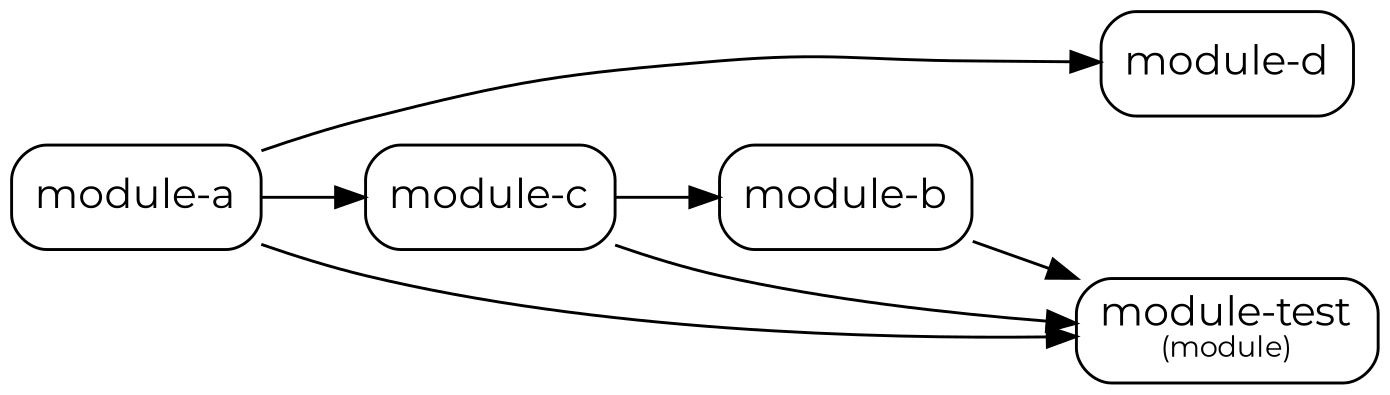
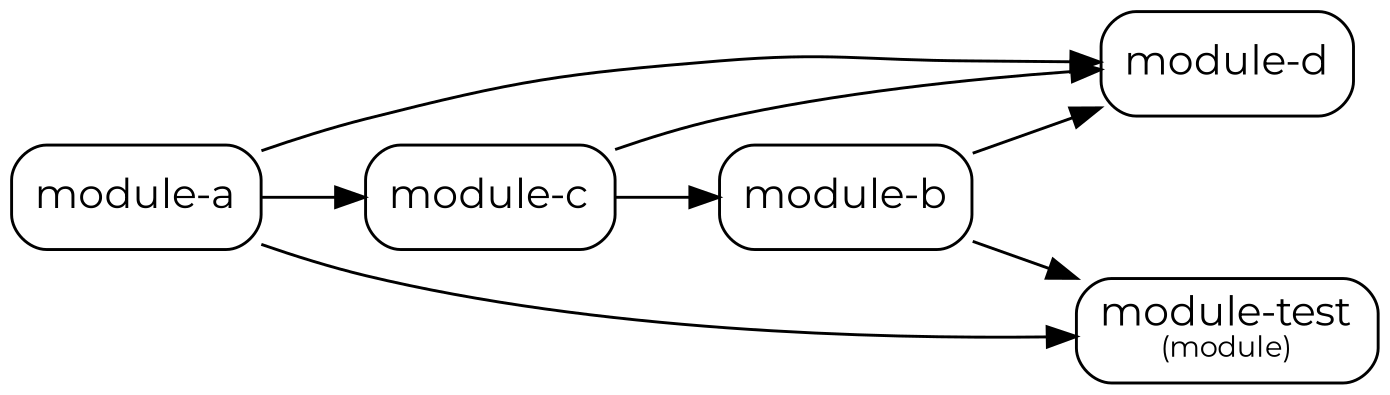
none -> (1023, 135)
(828, 296) -> (840, 97)
